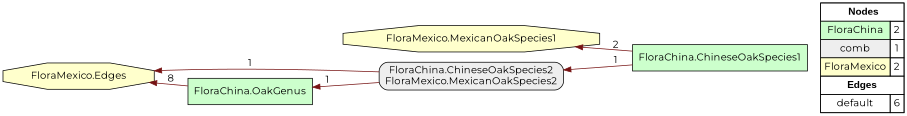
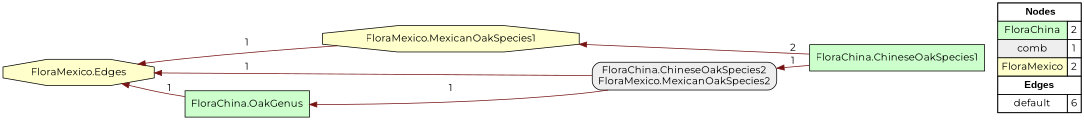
none -> (241, 53)
(171, 79) -> (170, 88)
